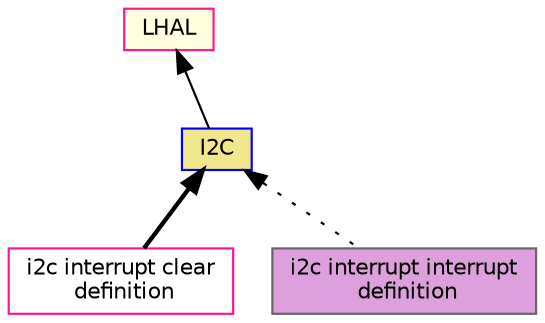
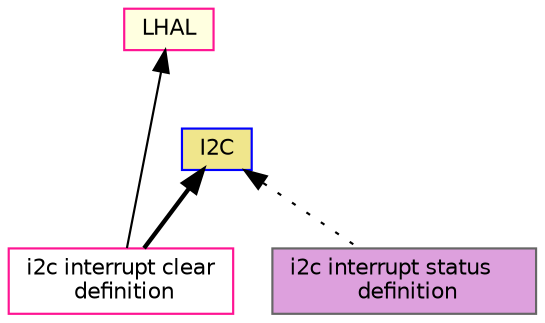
(197, 100) -> (144, 160)
(404, 281) -> (404, 281)
